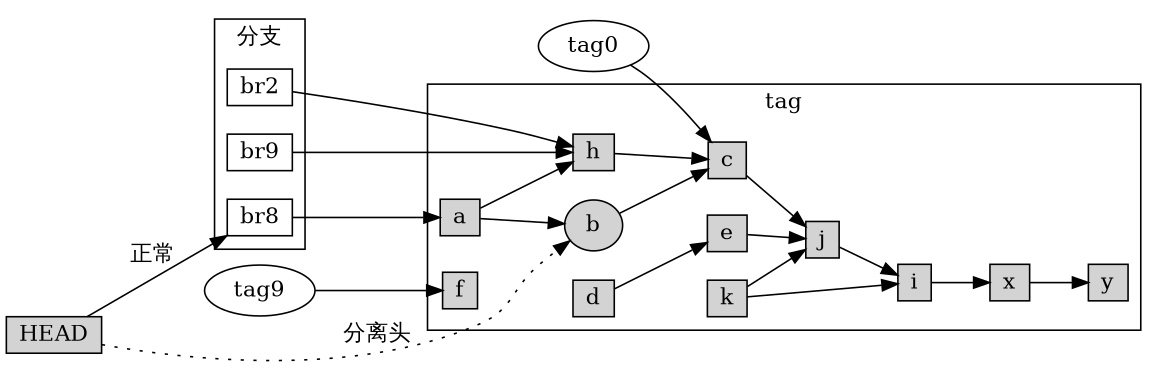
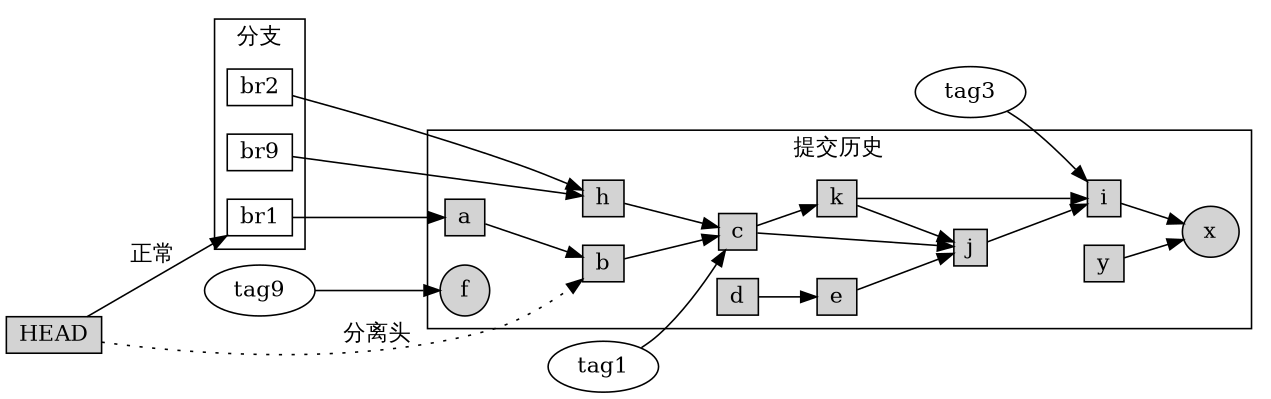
(594, 46) -> (603, 367)
none -> (971, 92)
(784, 102) -> (840, 148)
(520, 189) -> none
(260, 217) -> (260, 217)
none -> (779, 218)
(594, 225) -> (603, 264)
(1010, 283) -> (1211, 232)
(1051, 283) -> (1146, 251)
(460, 291) -> (465, 291)
